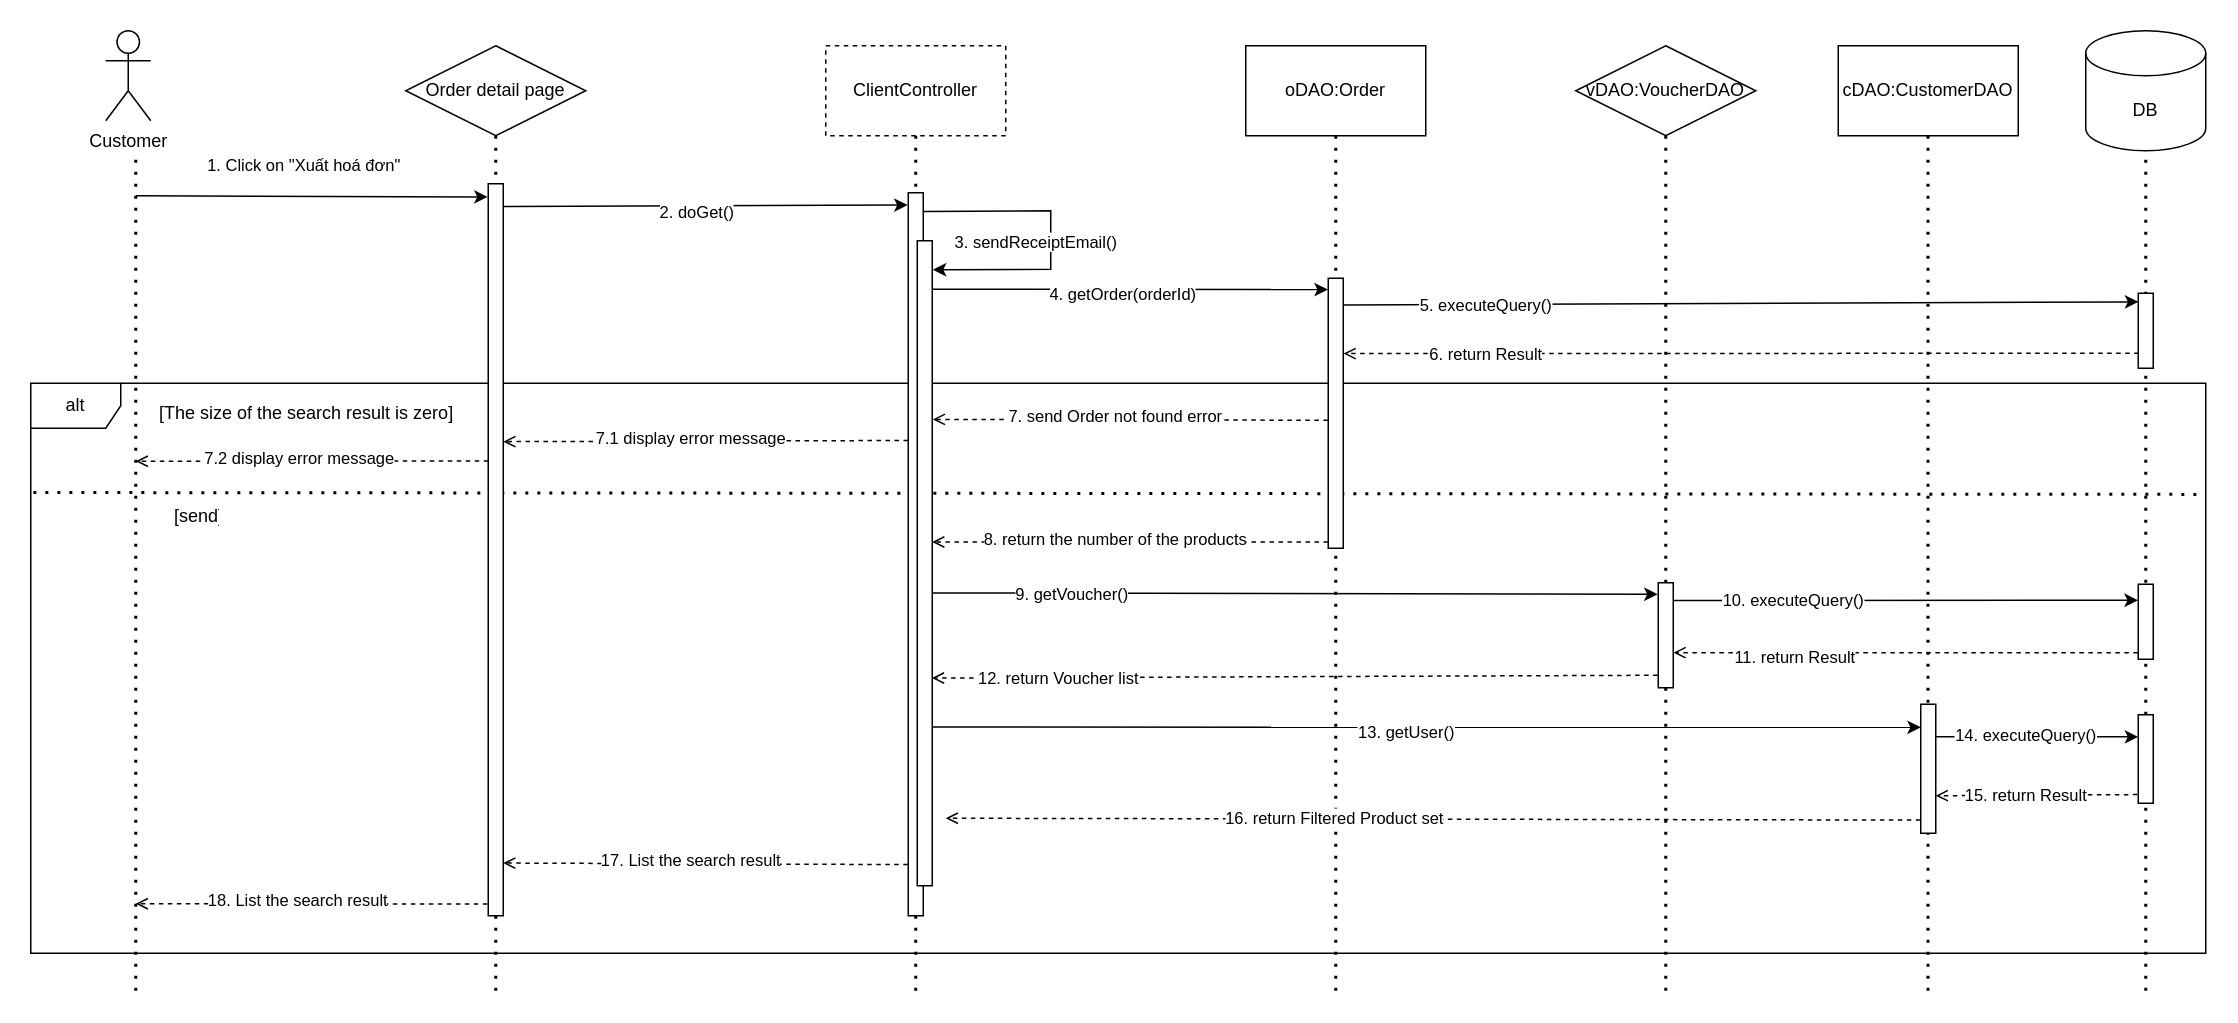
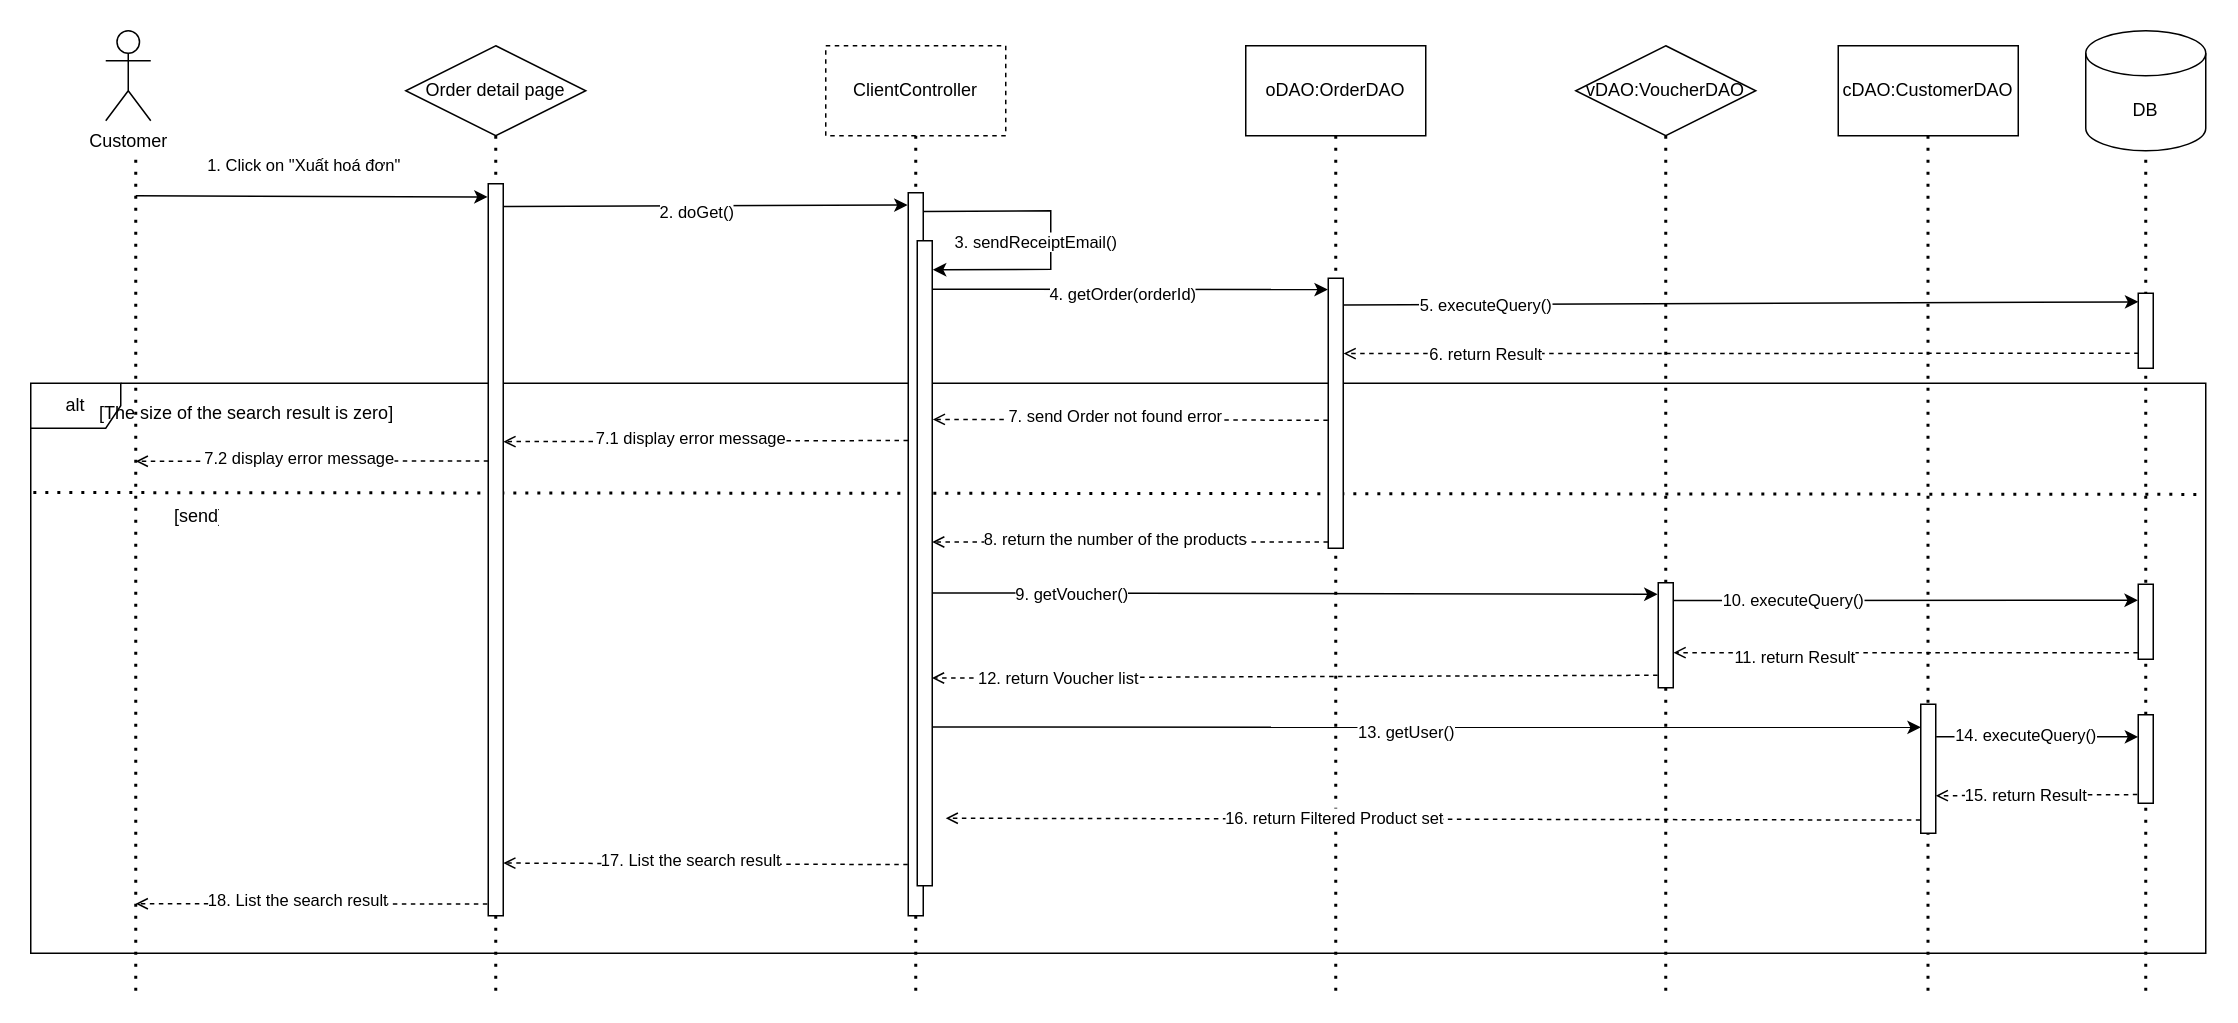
(1336, 91) -> (1336, 91)
(308, 413) -> (248, 413)
